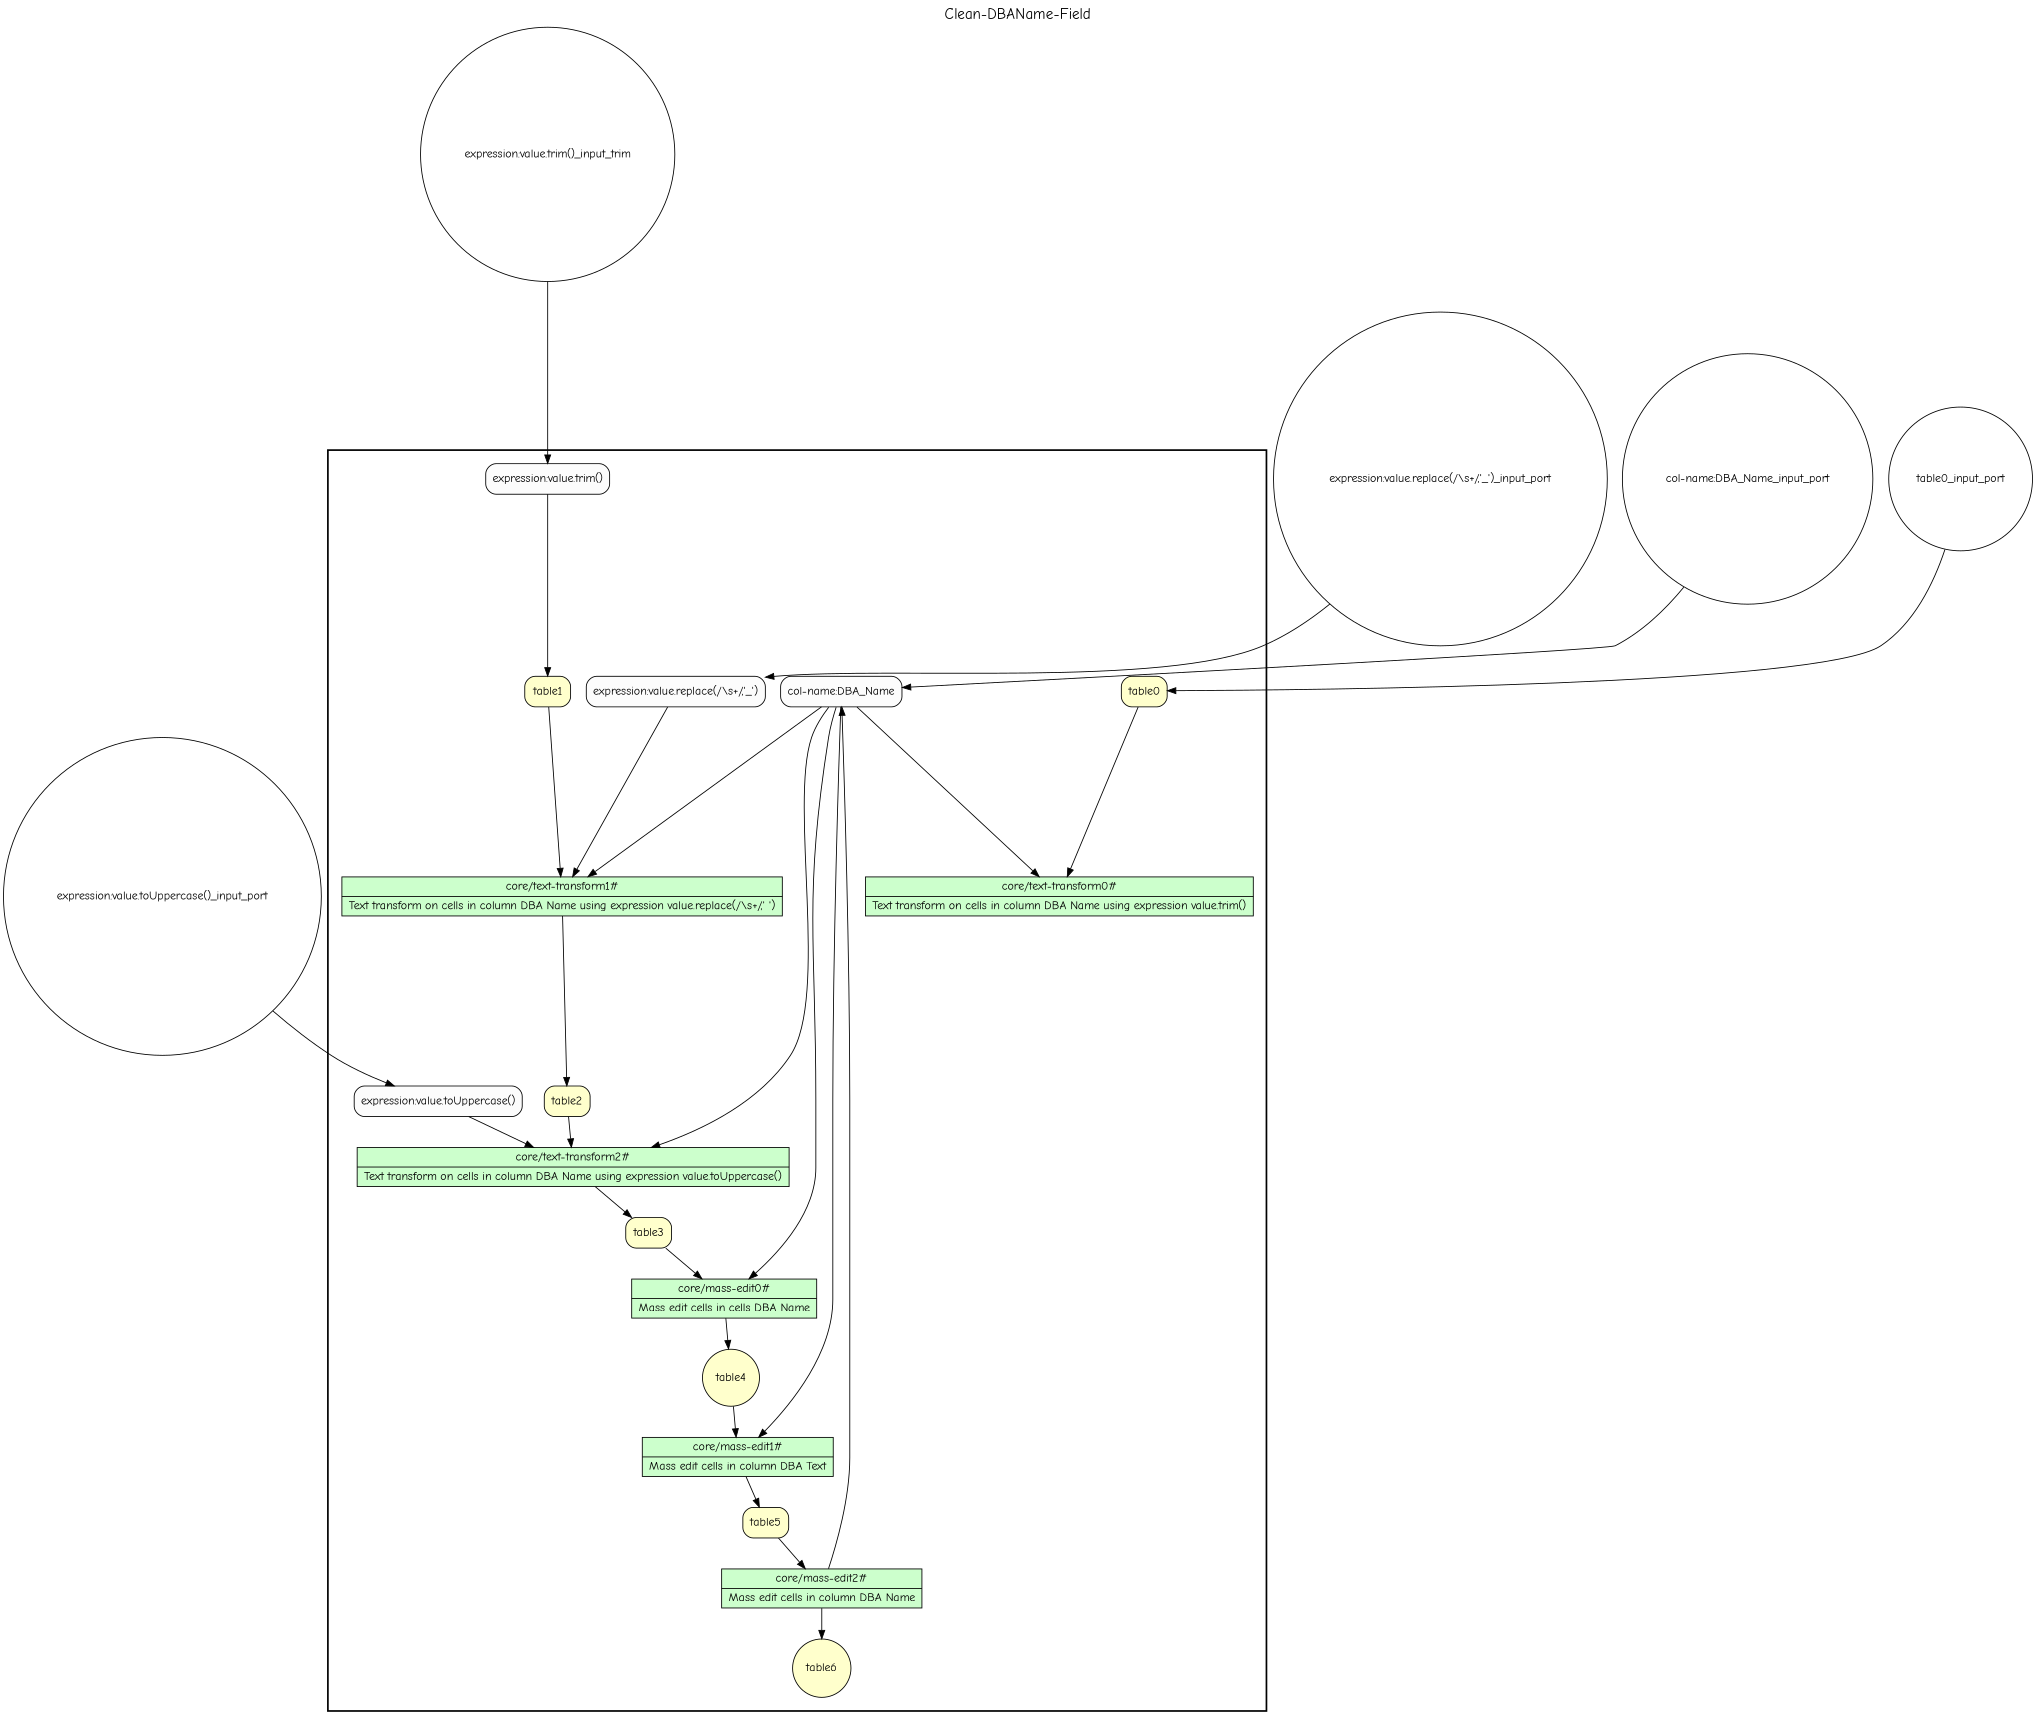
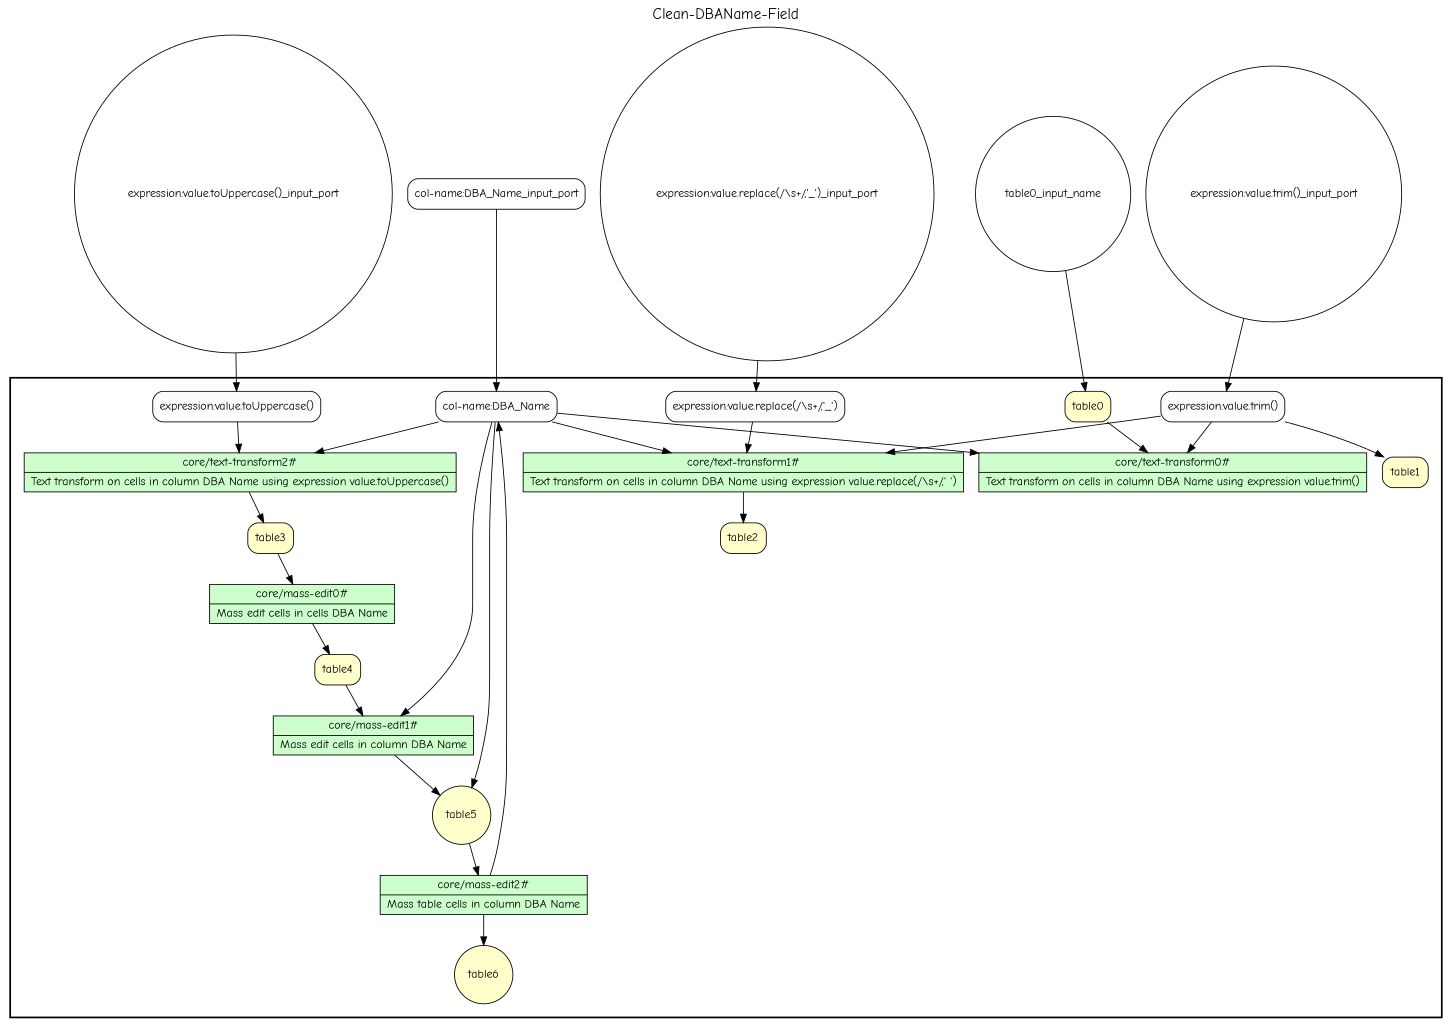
(548, 154) -> (1274, 194)
none -> (1202, 434)
(1748, 479) -> (496, 194)
(1961, 479) -> (1053, 194)
(554, 788) -> (1028, 434)
(814, 999) -> (490, 602)
(570, 1128) -> none
(731, 1378) -> (338, 670)
(738, 1466) -> (373, 745)
(766, 1523) -> (462, 815)
(822, 1598) -> (484, 904)
